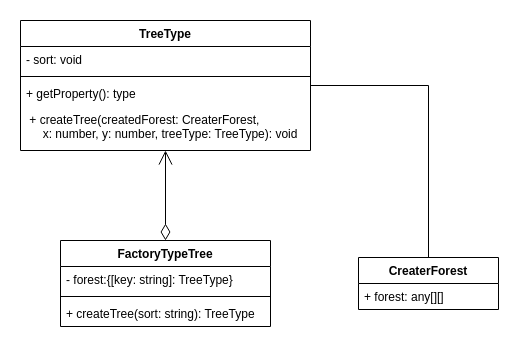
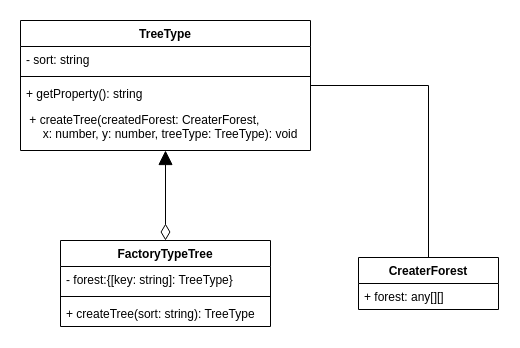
(60, 60) -> (67, 60)
(92, 94) -> (97, 94)
(166, 160) -> (166, 166)
